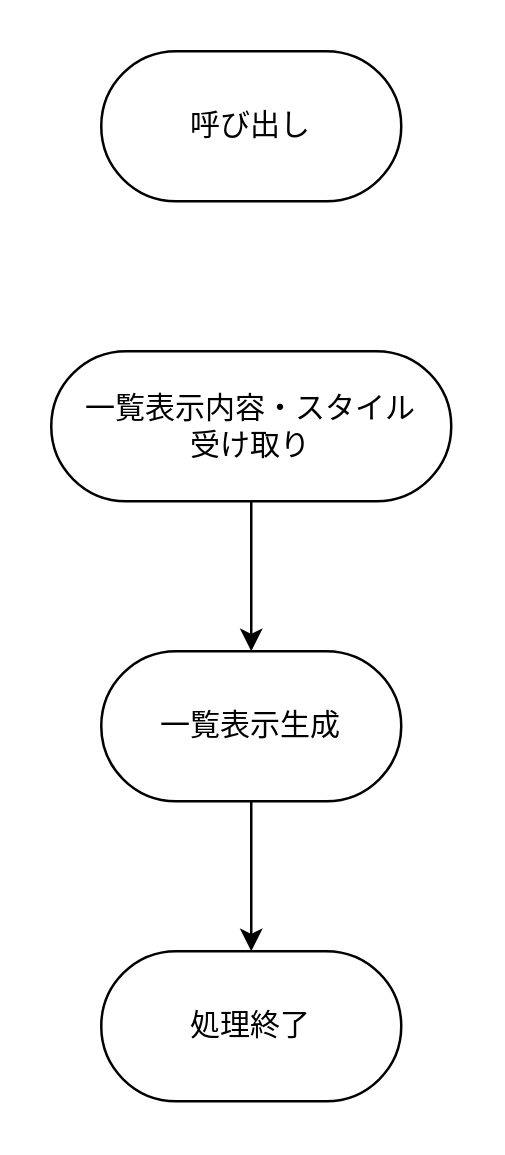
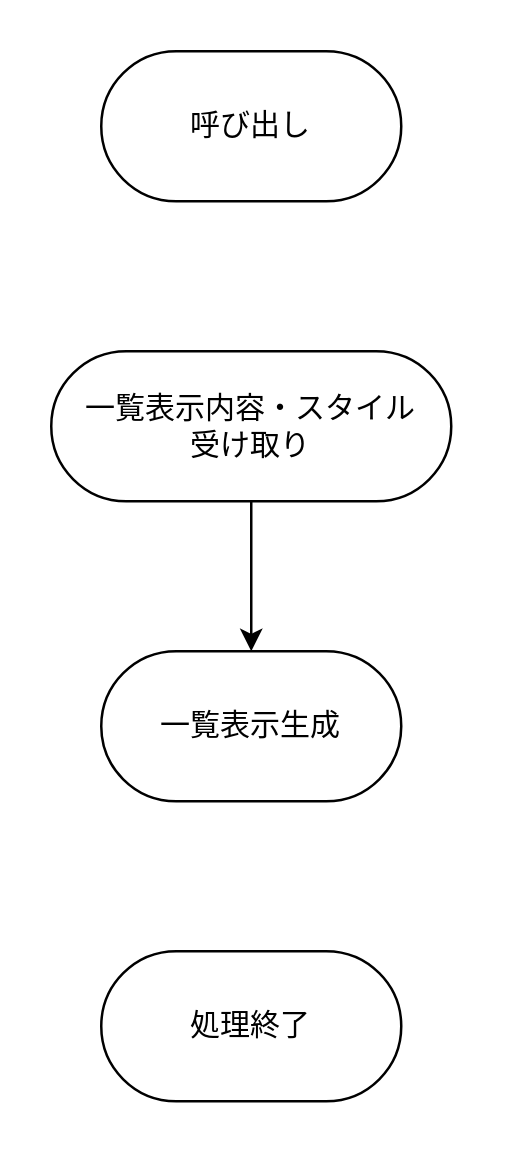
(251, 868) -> none
